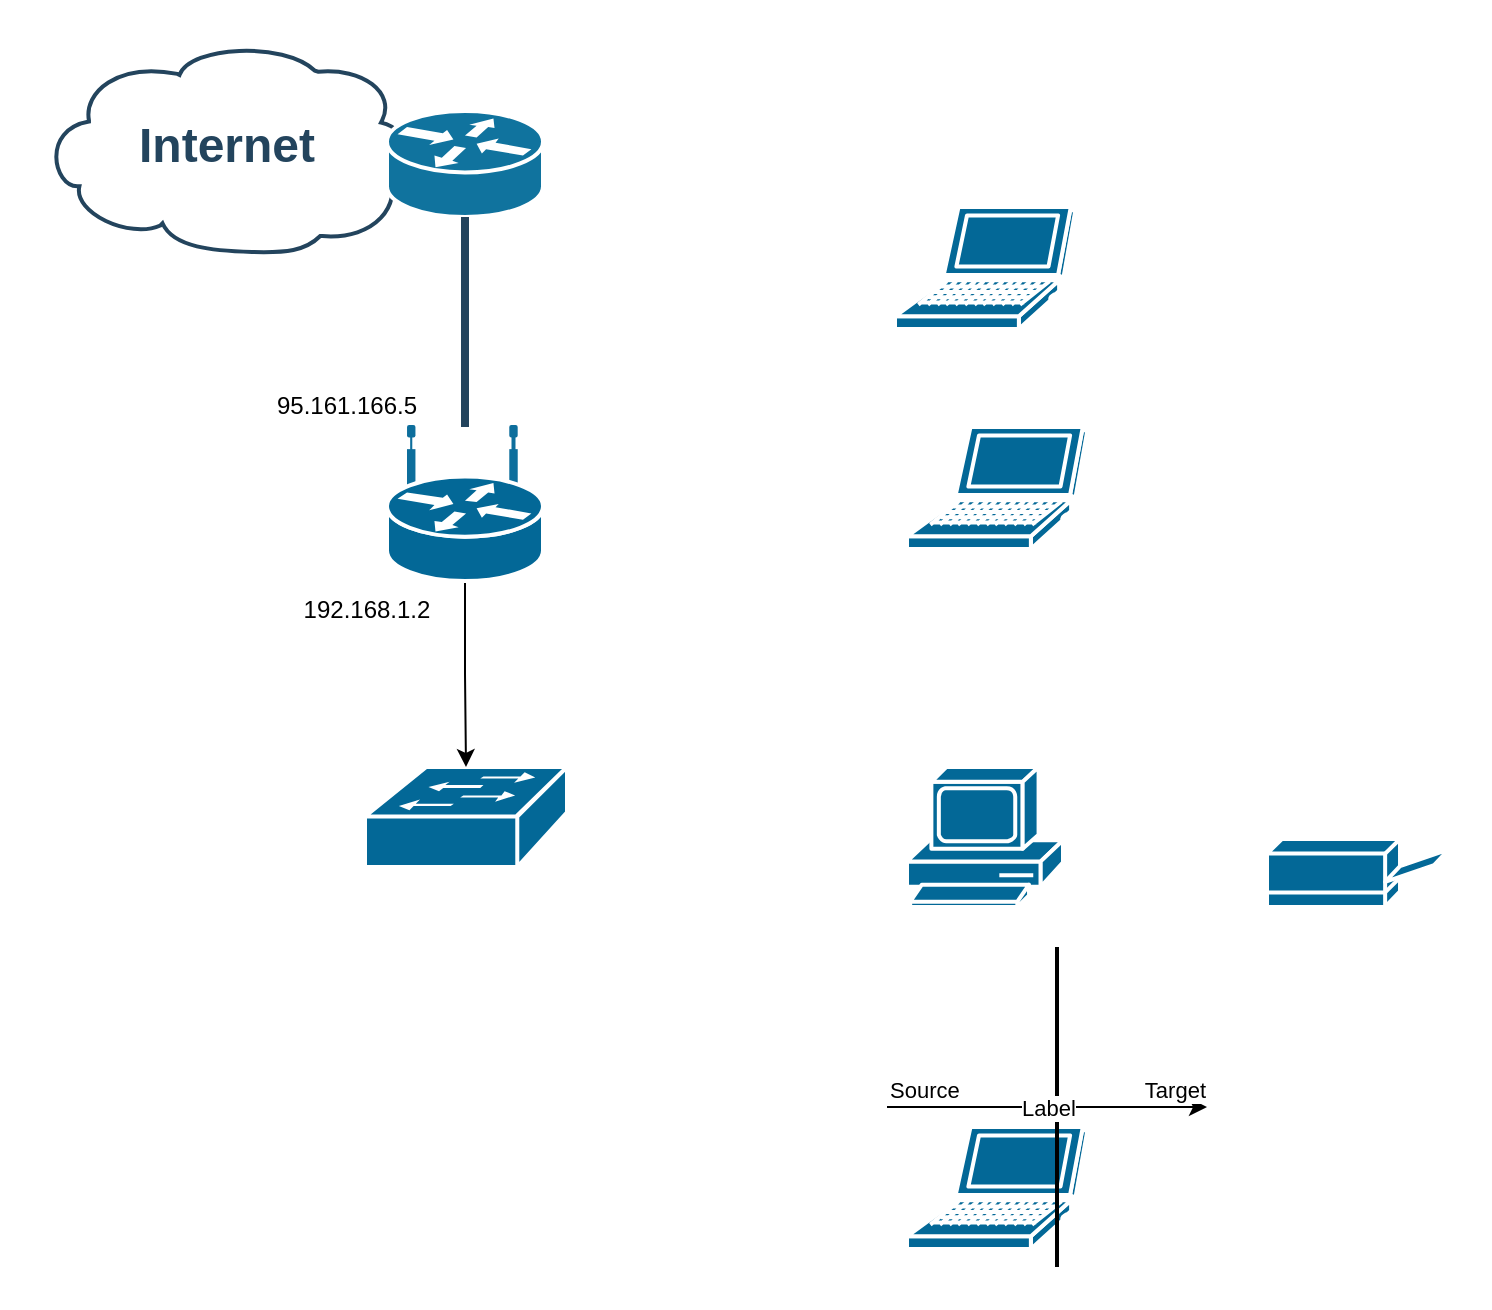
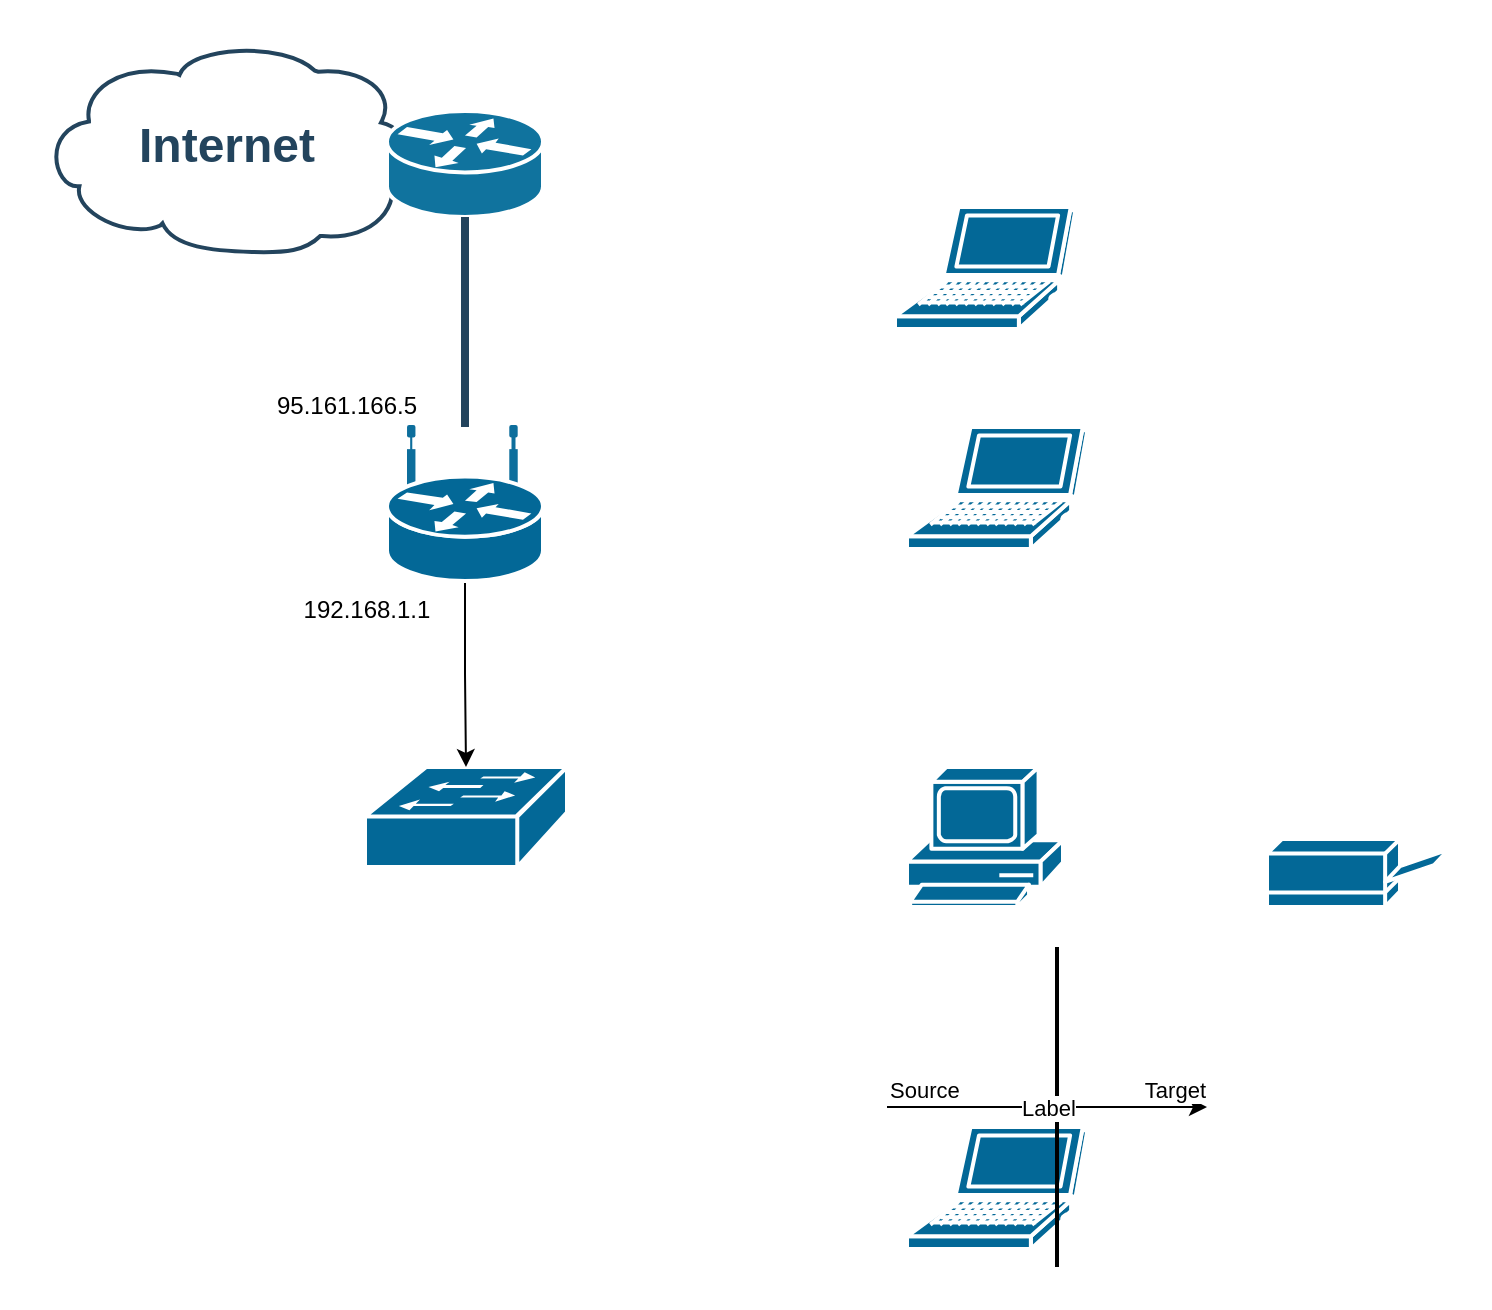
(368, 611) -> (368, 611)
